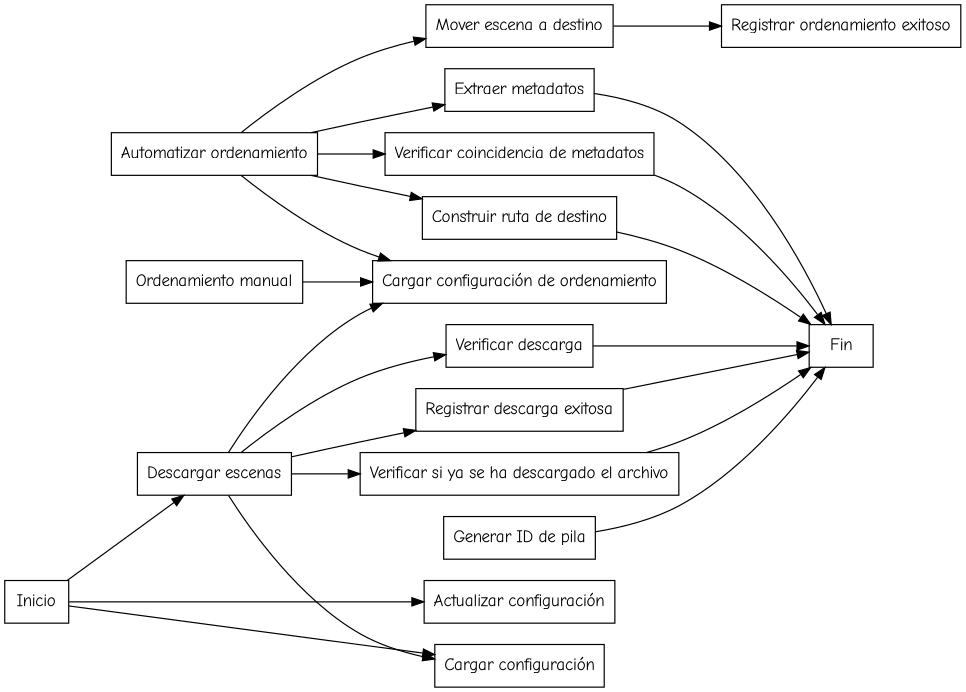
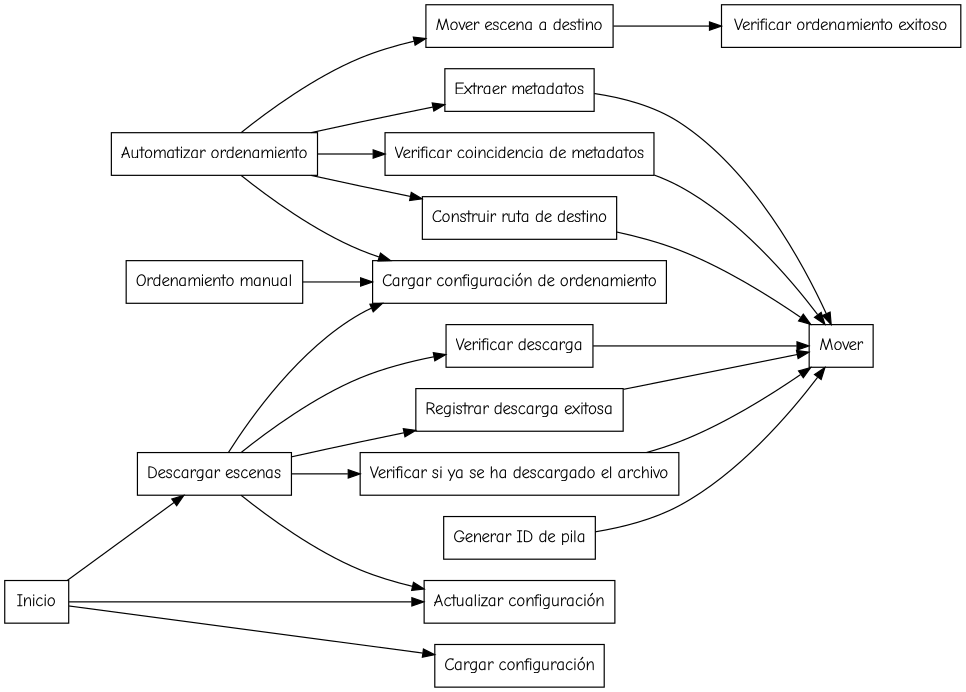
(841, 26) -> (841, 26)
(841, 346) -> (841, 346)
(305, 591) -> (322, 551)
